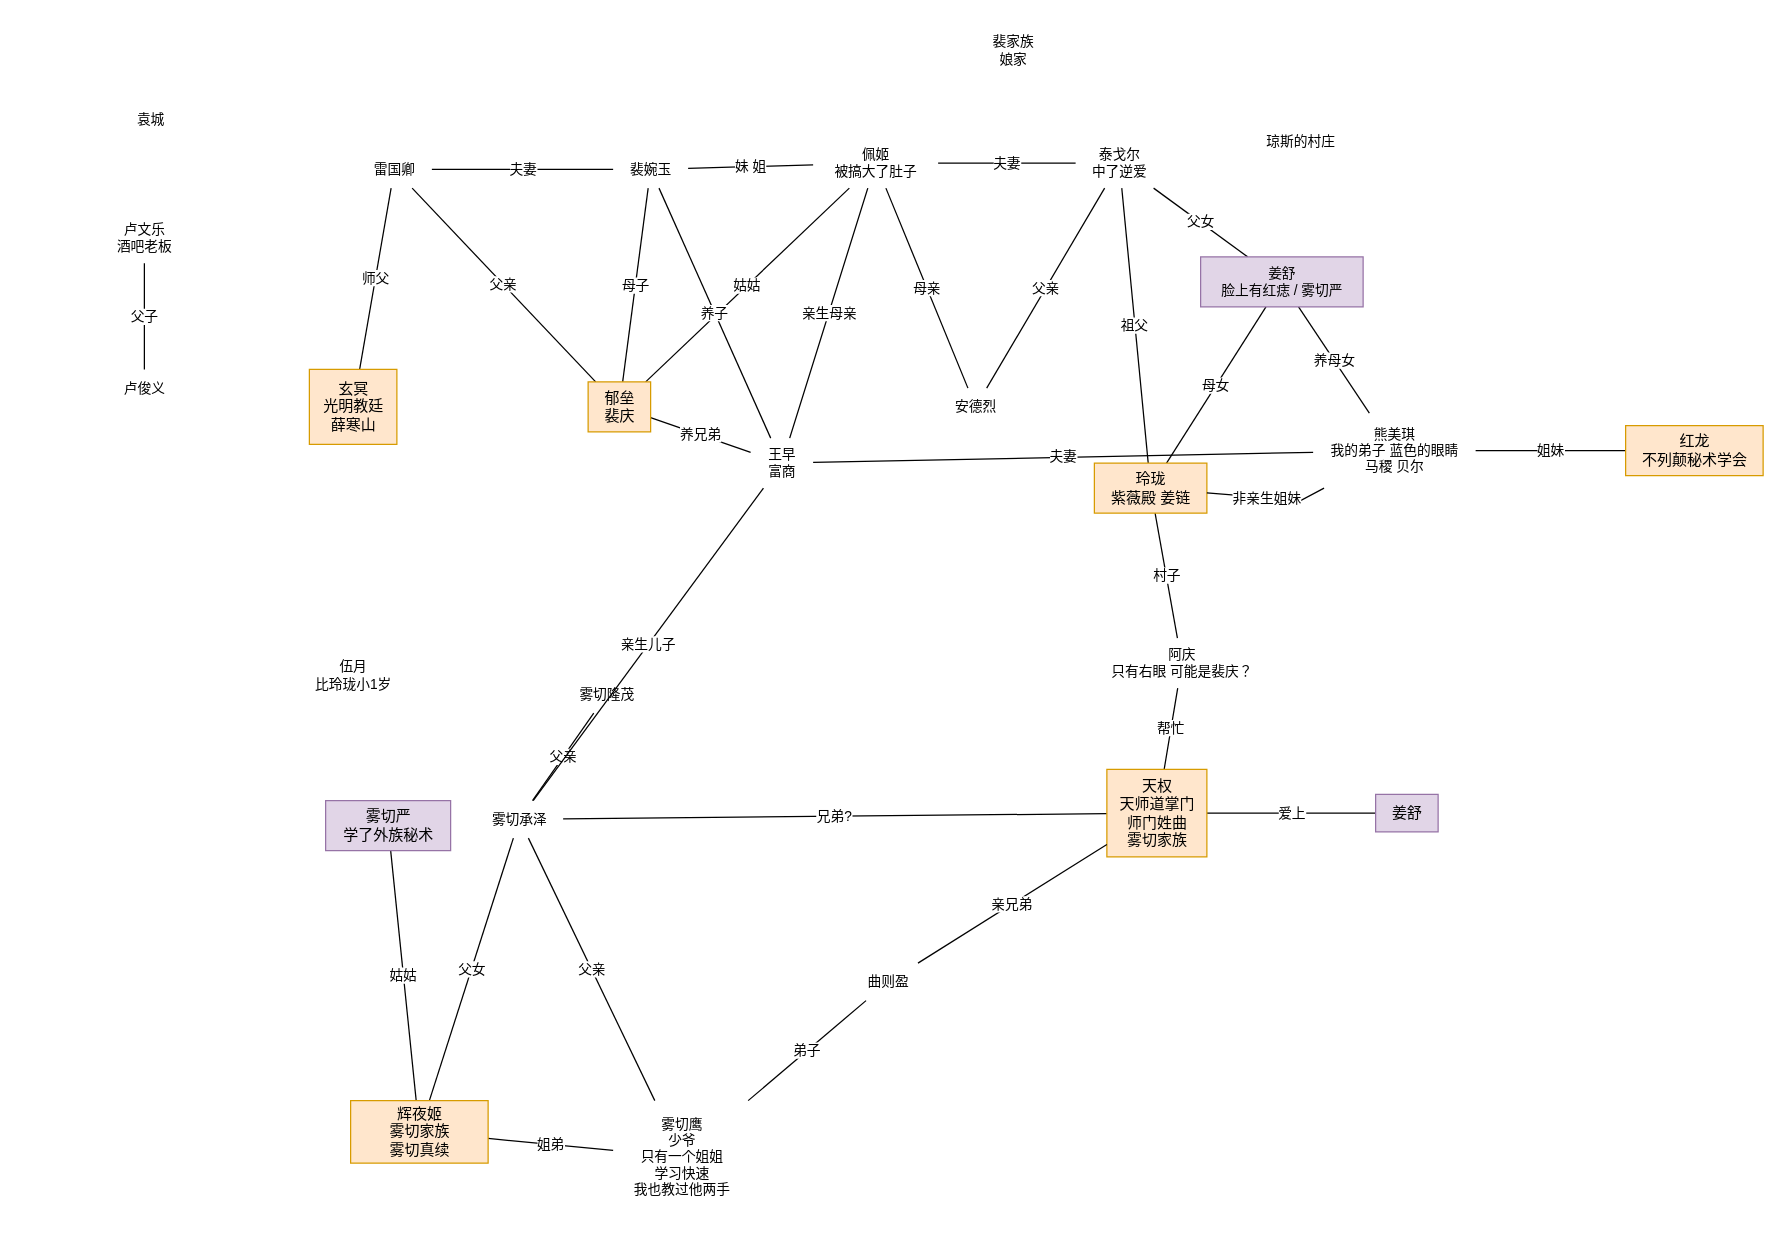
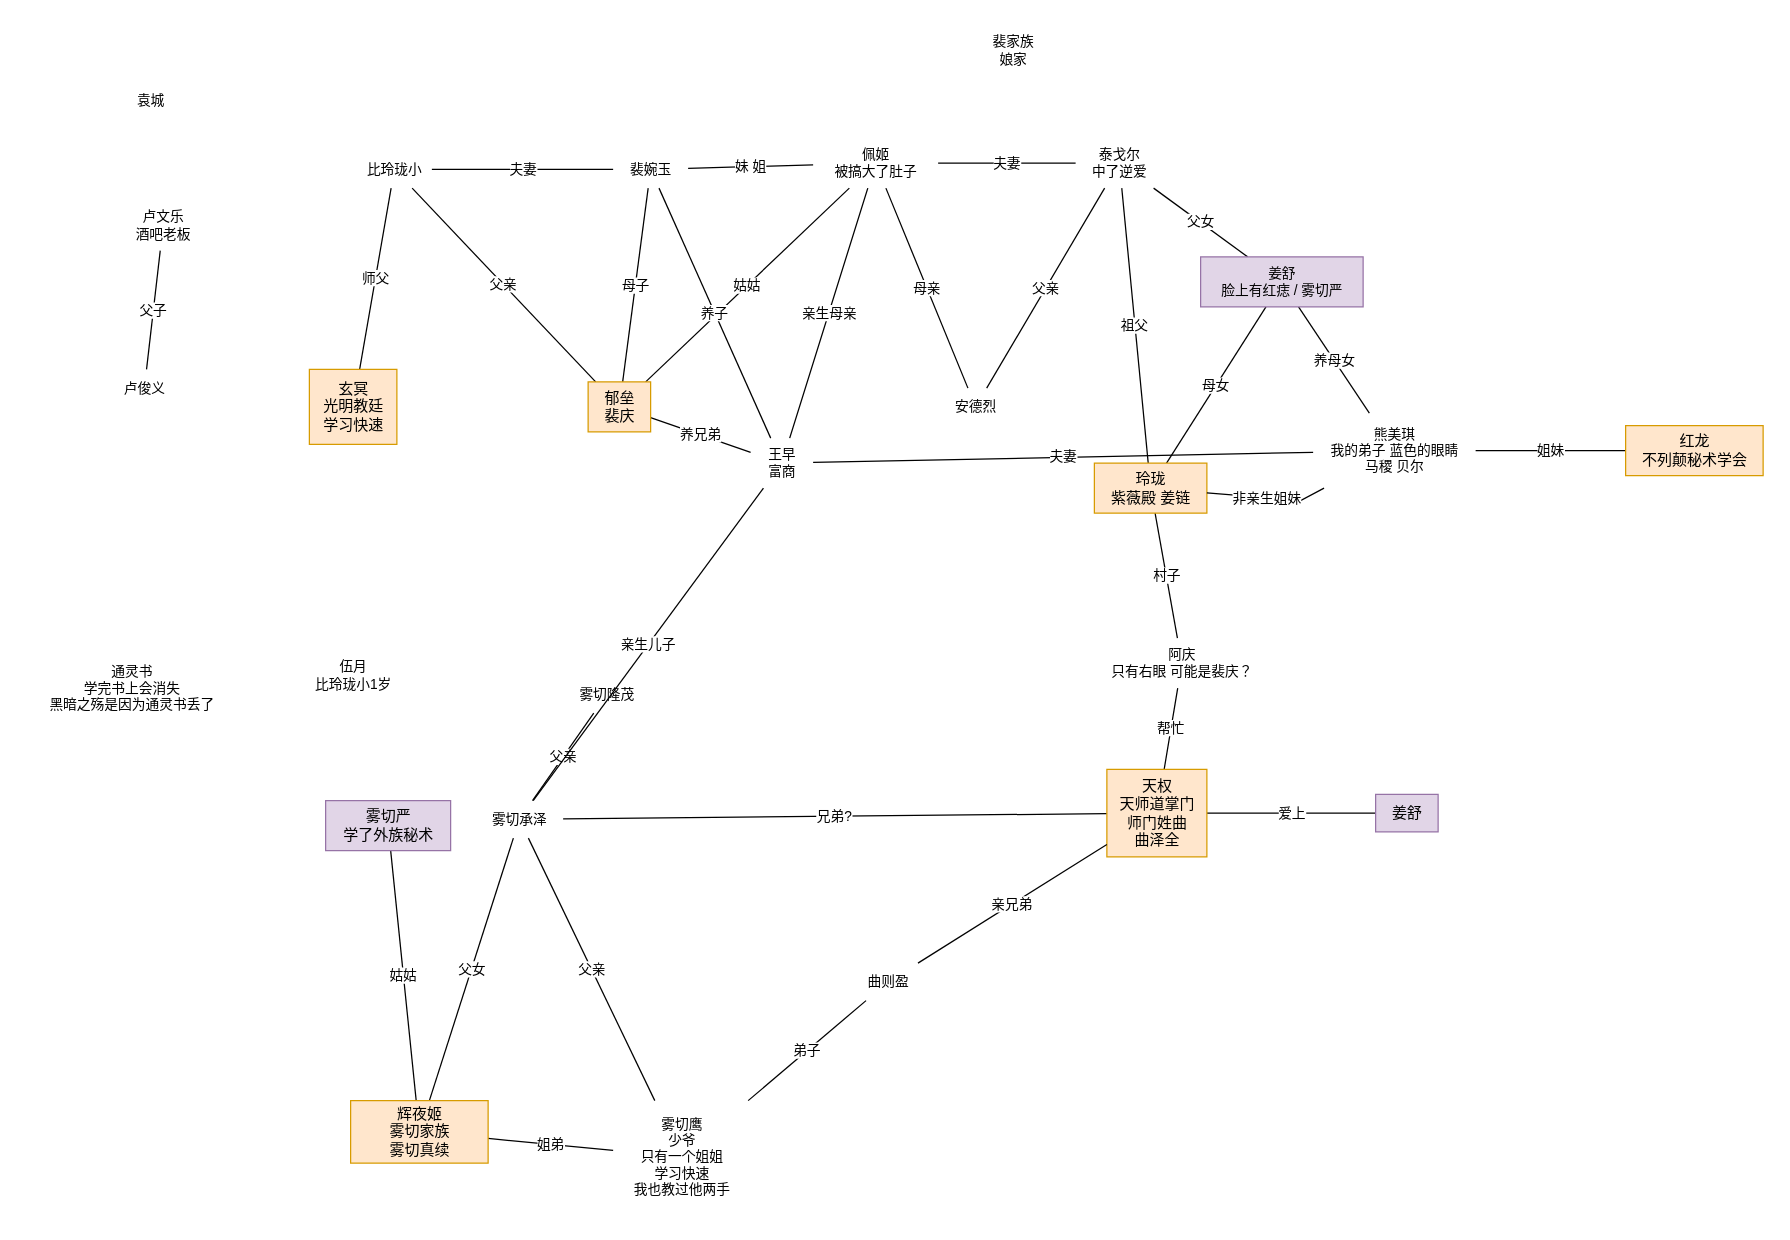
(151, 119) -> (151, 101)
(1301, 142) -> none
(395, 169) -> (395, 169)
(144, 238) -> (163, 226)
(354, 407) -> (354, 407)
none -> (132, 688)
(1158, 813) -> (1158, 813)
